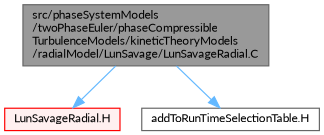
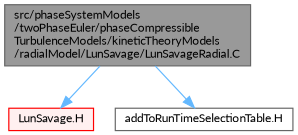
(62, 119) -> (51, 119)
